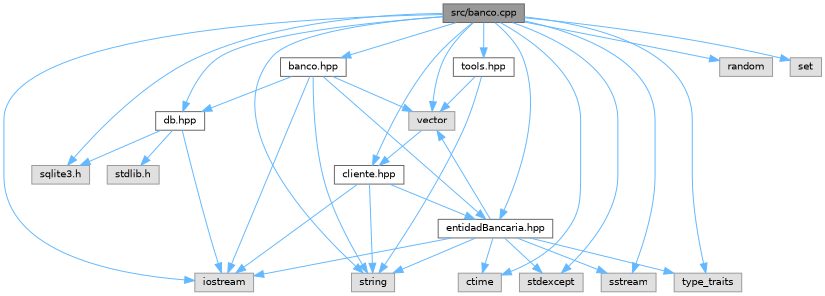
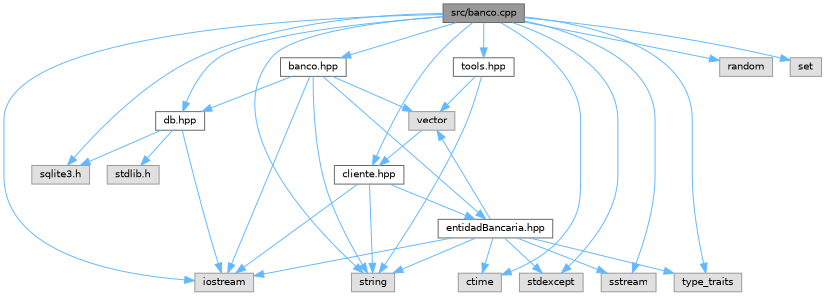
(445, 58) -> none
(530, 113) -> none
